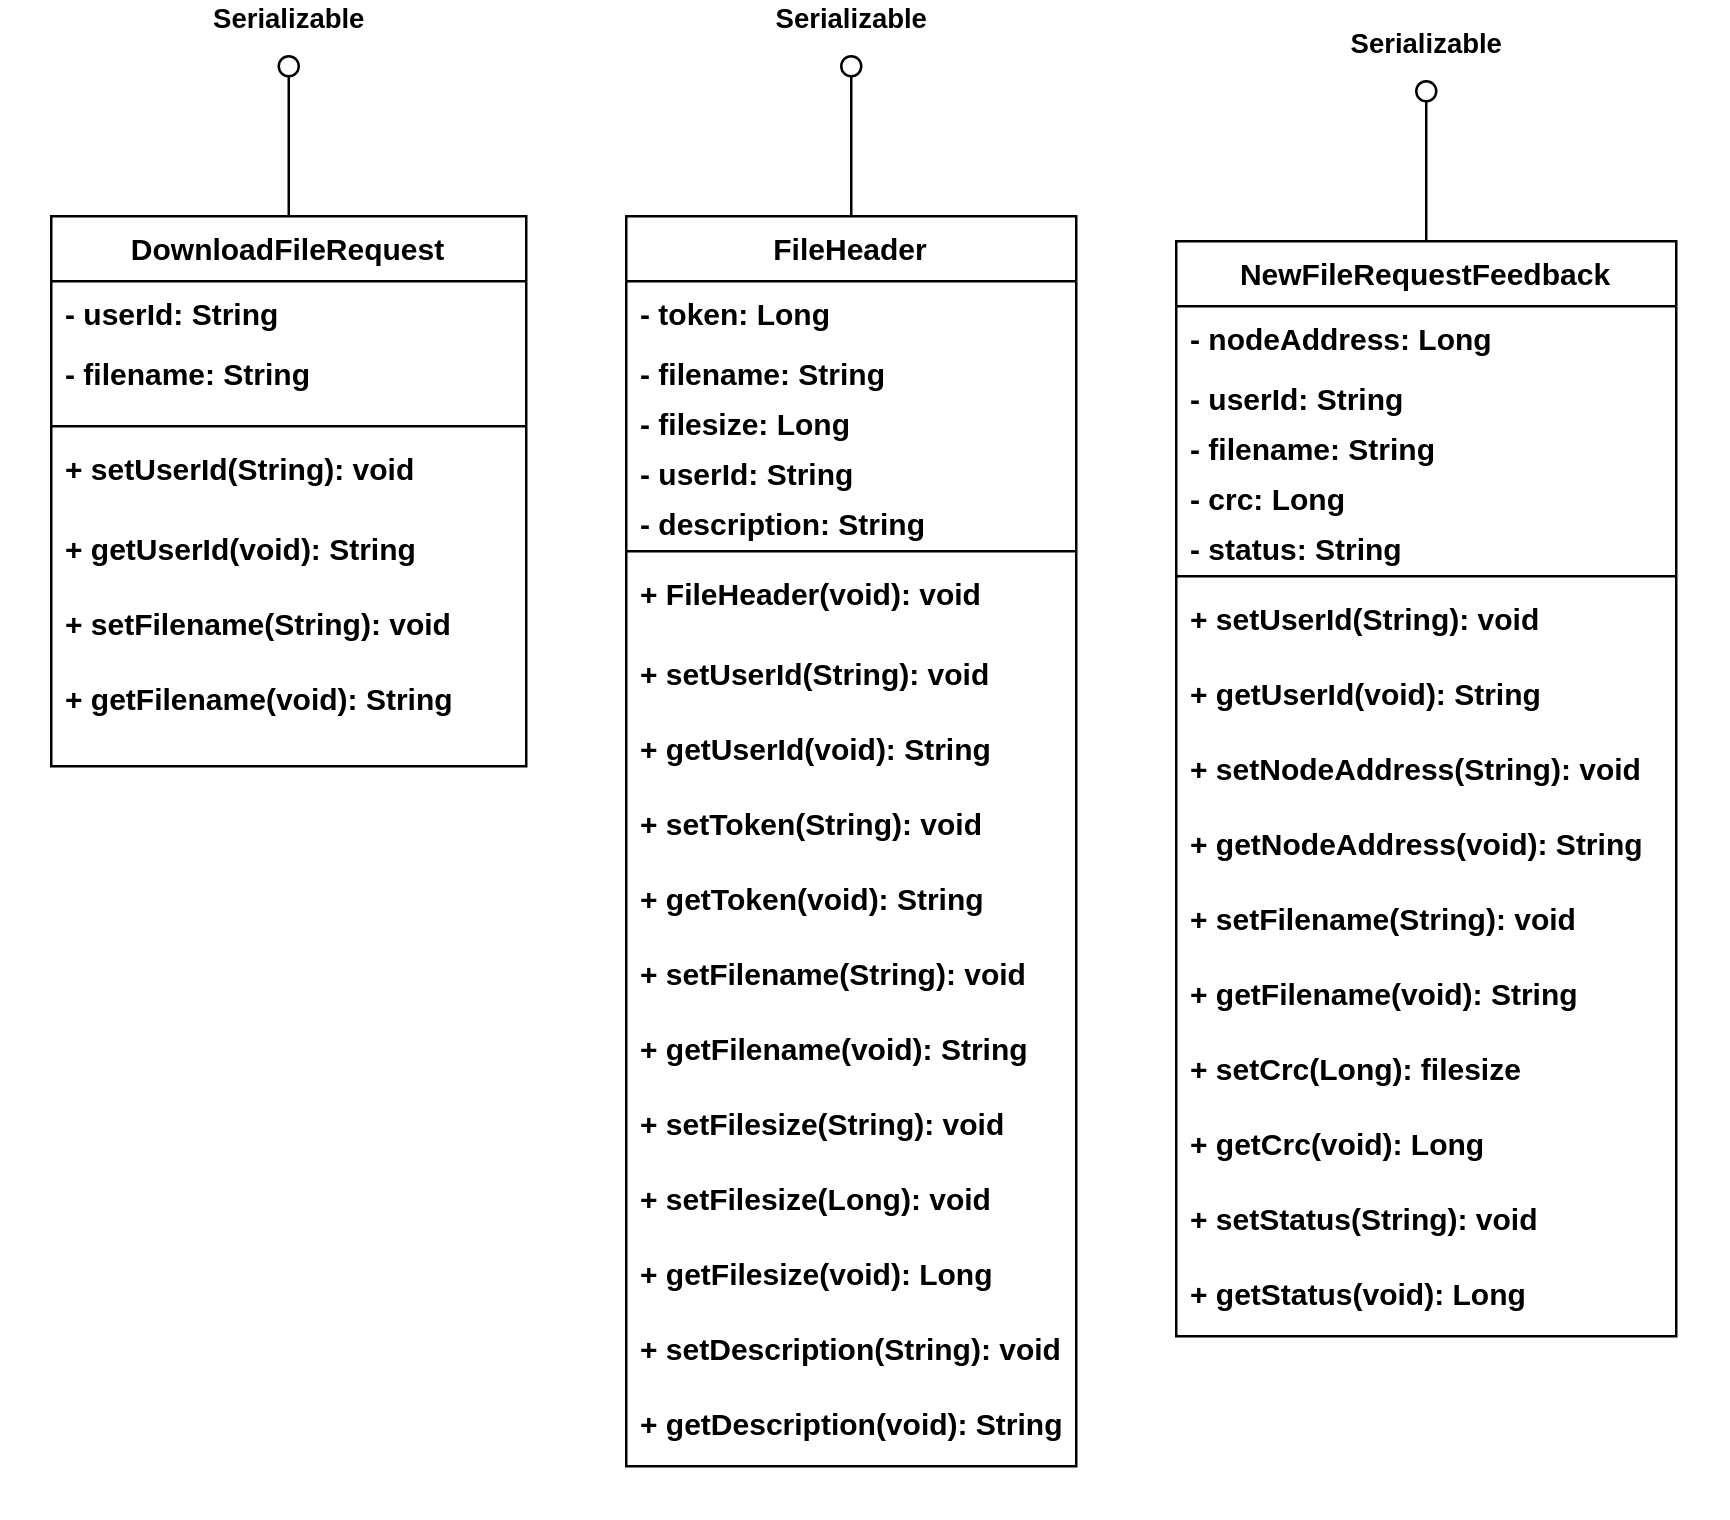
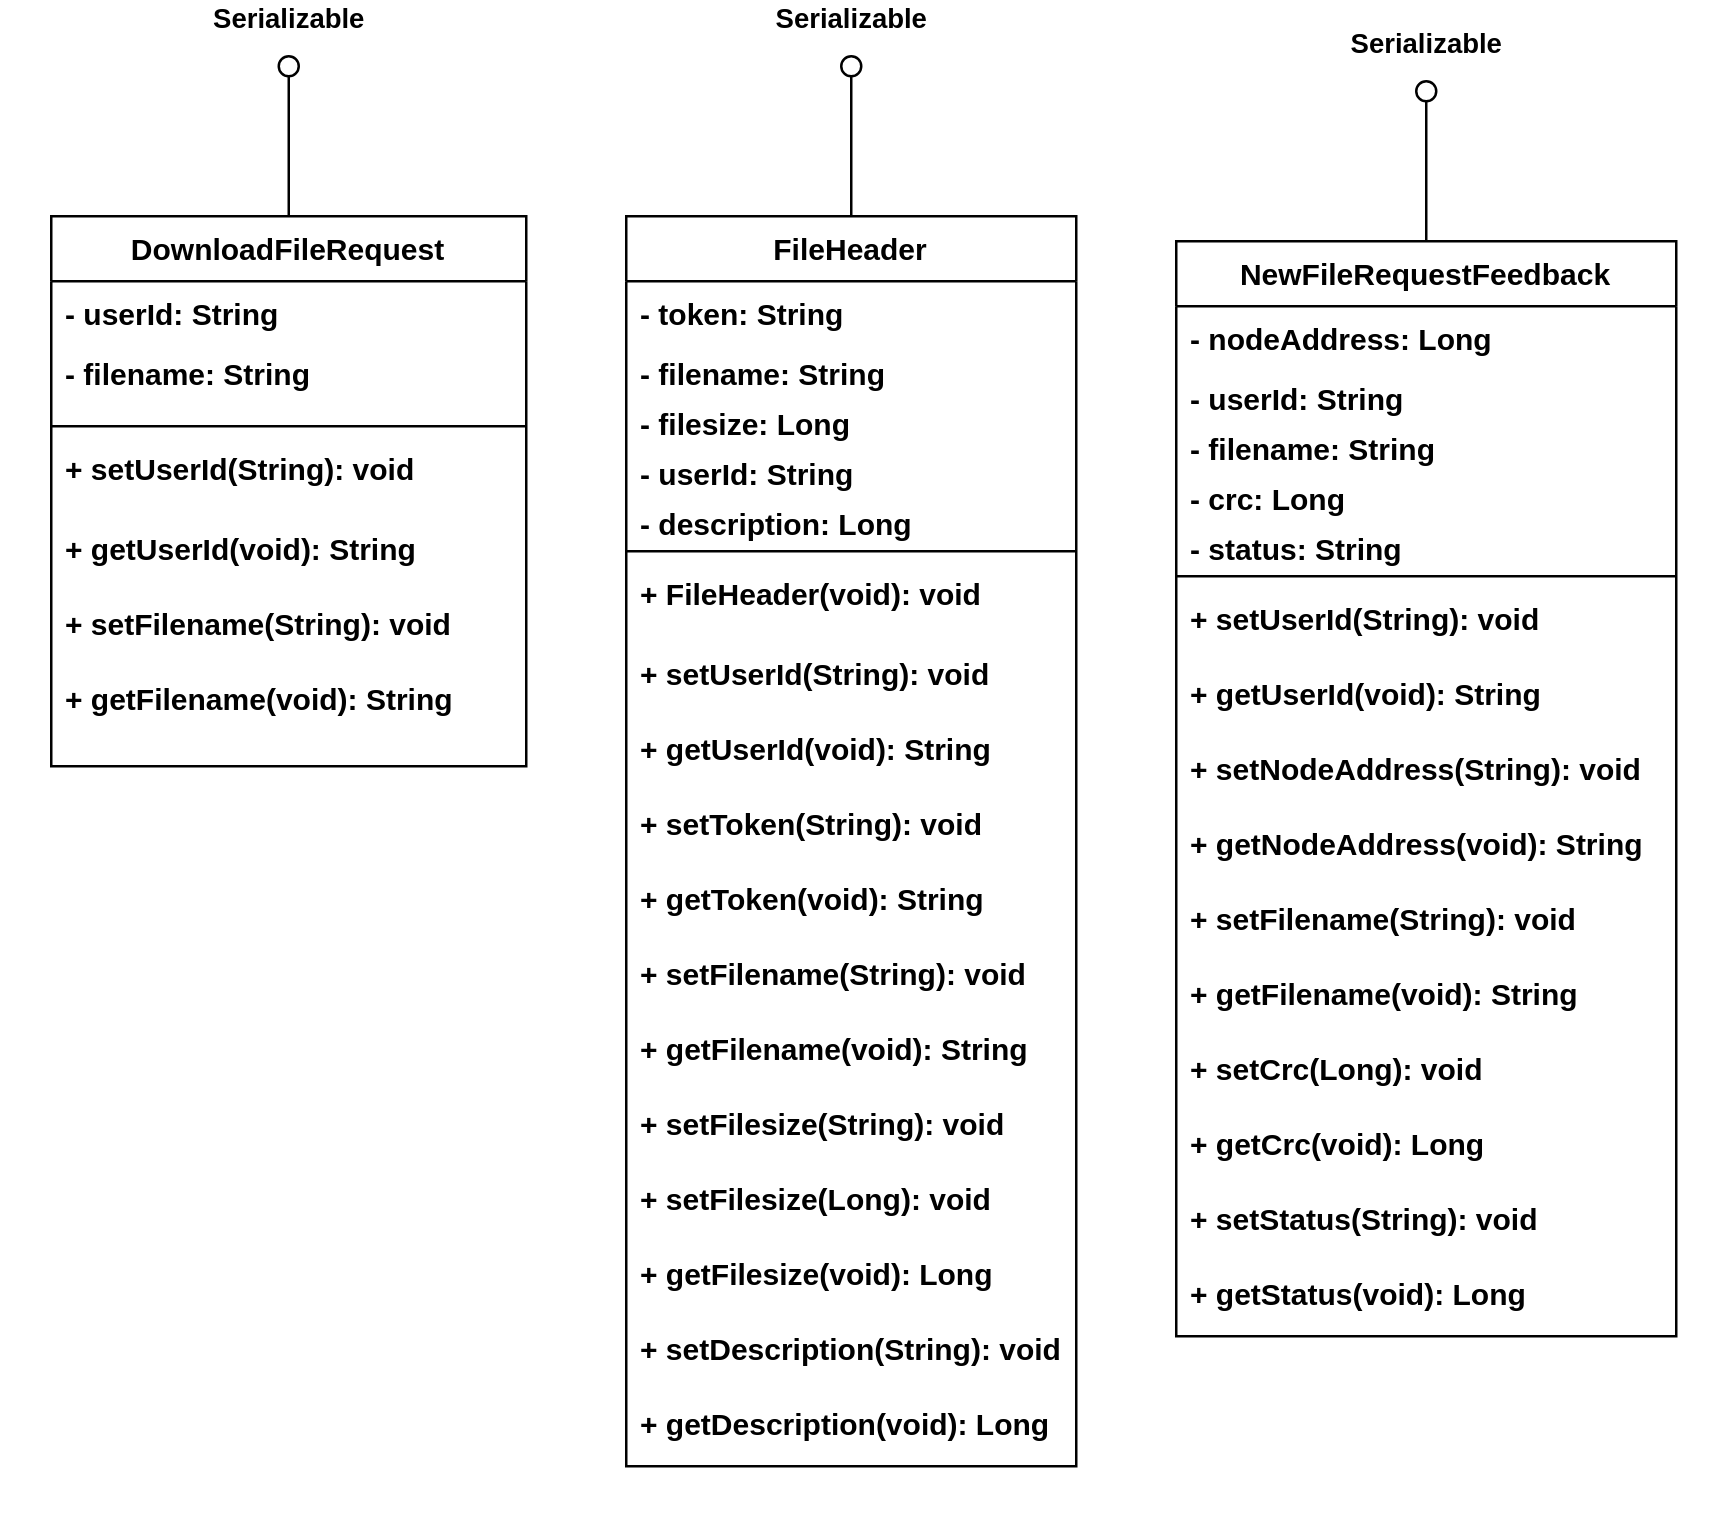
(738, 315) -> (750, 315)
(793, 525) -> (780, 525)
(1368, 1070) -> (1342, 1070)
(865, 1425) -> (852, 1425)
